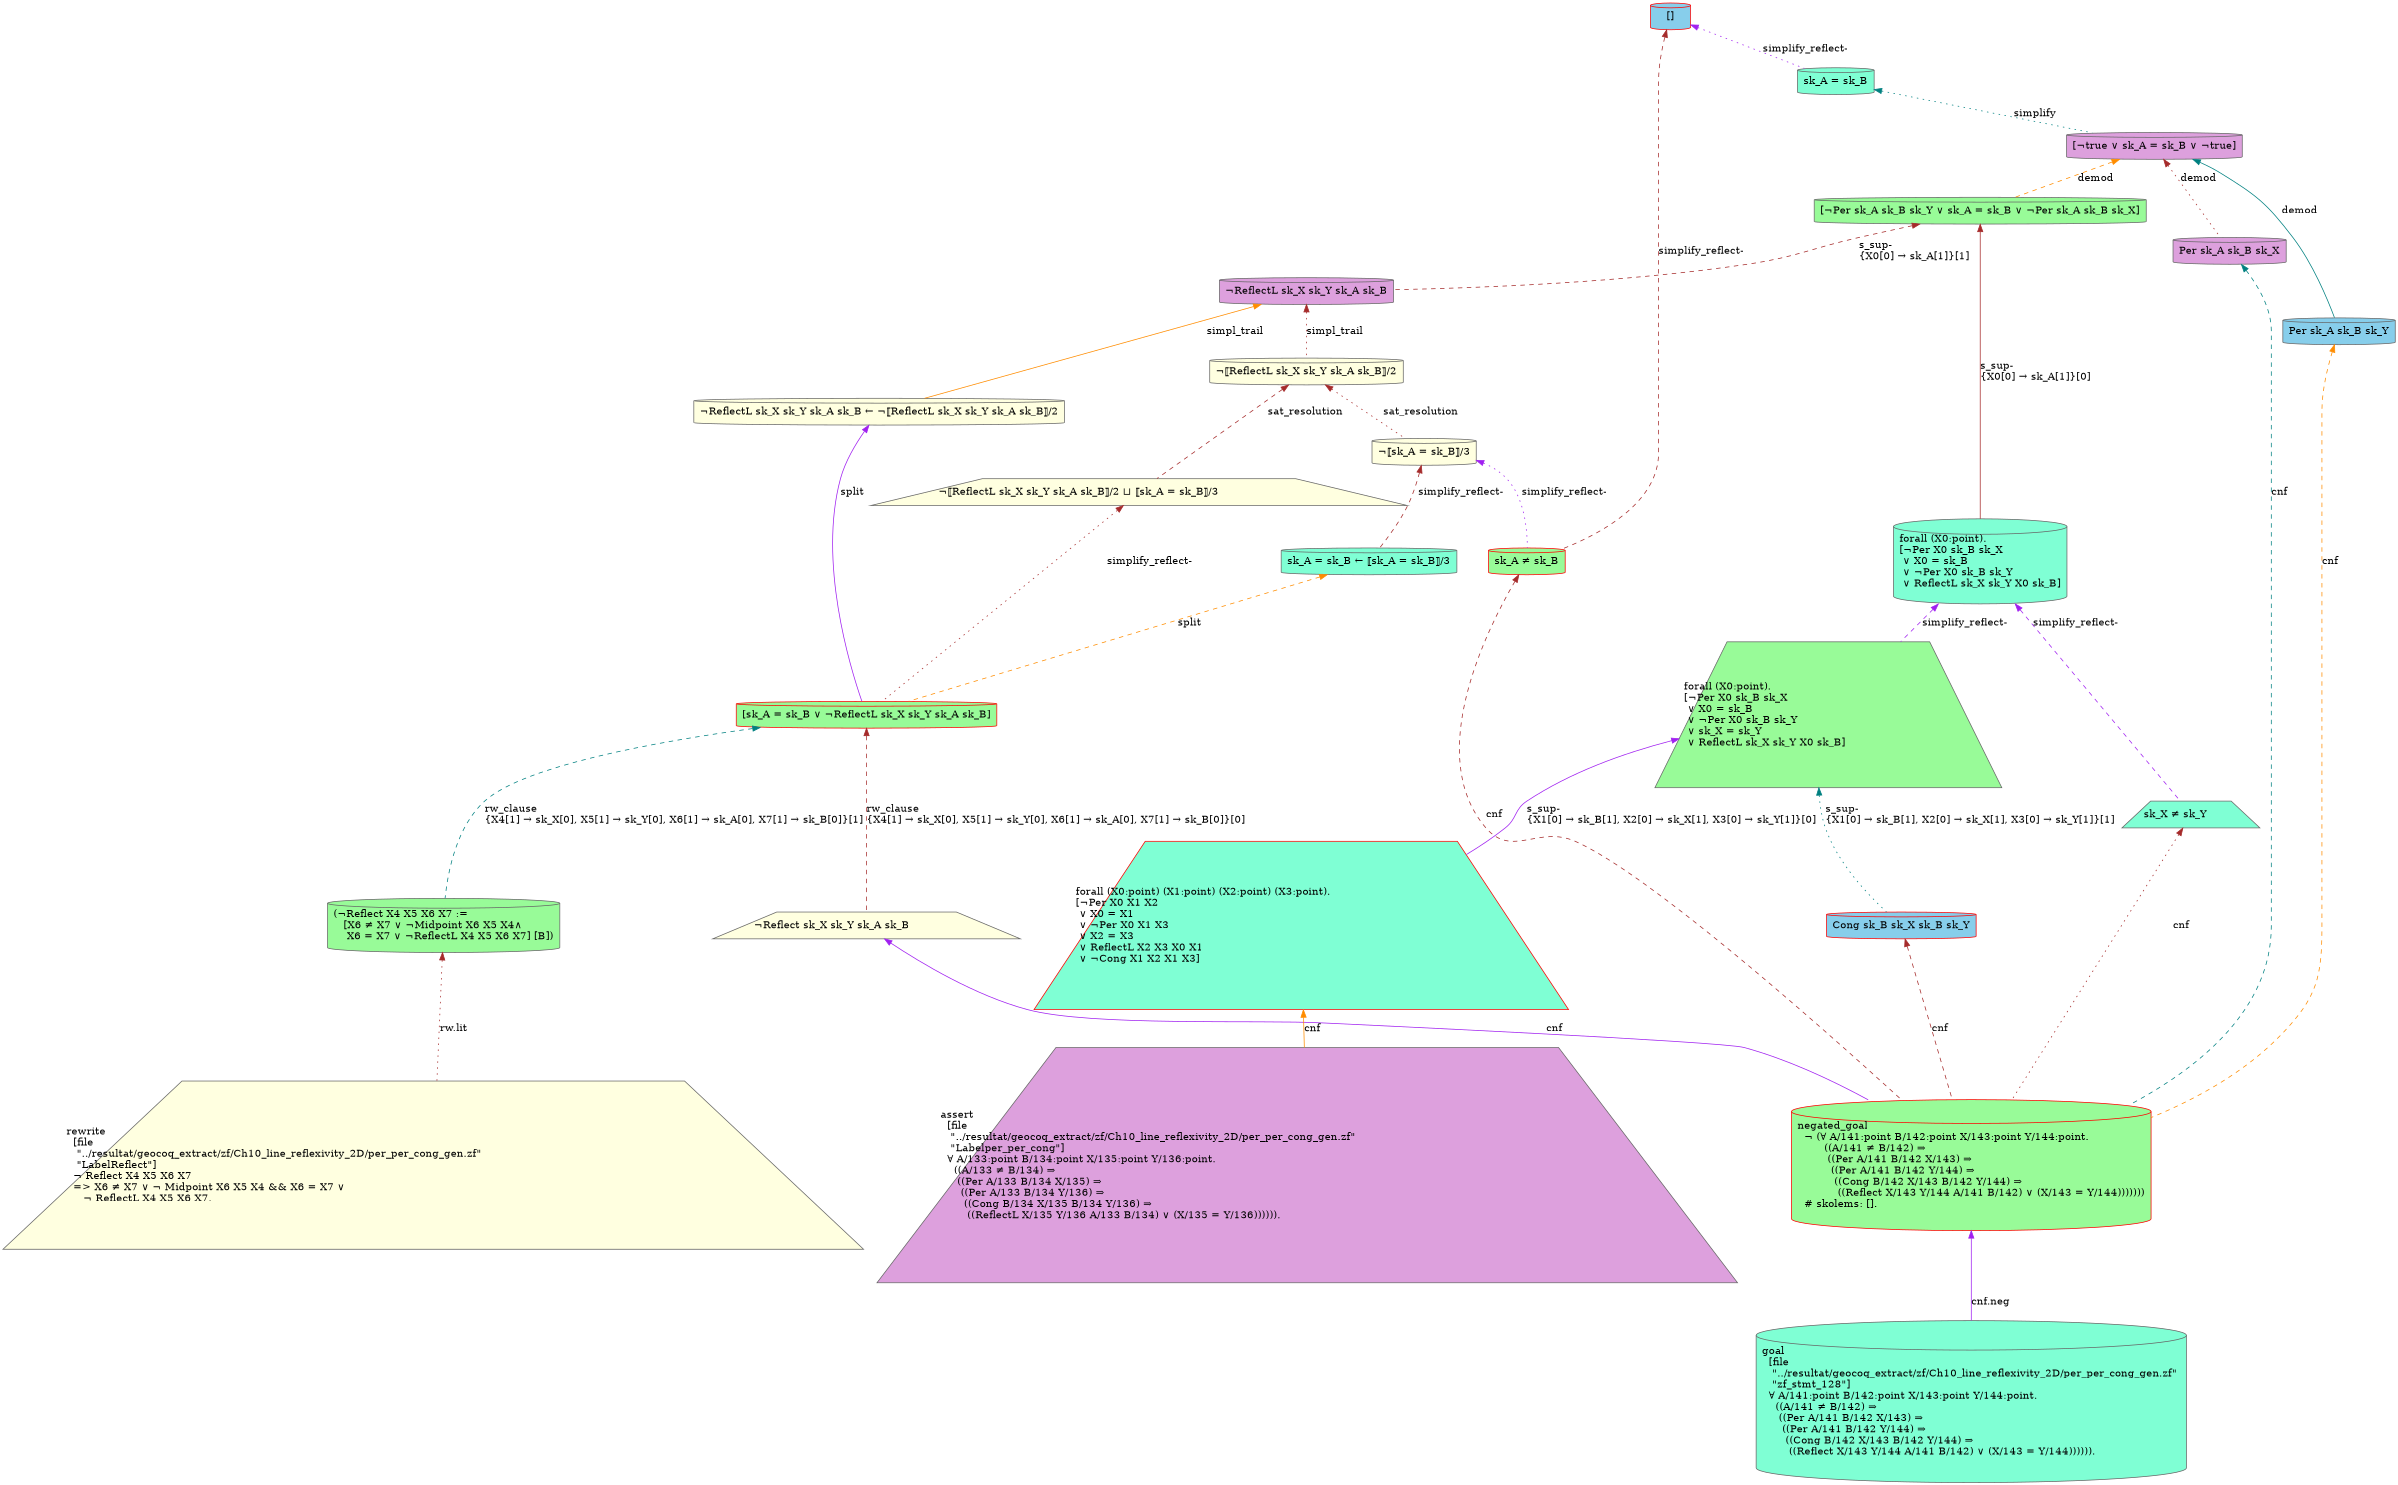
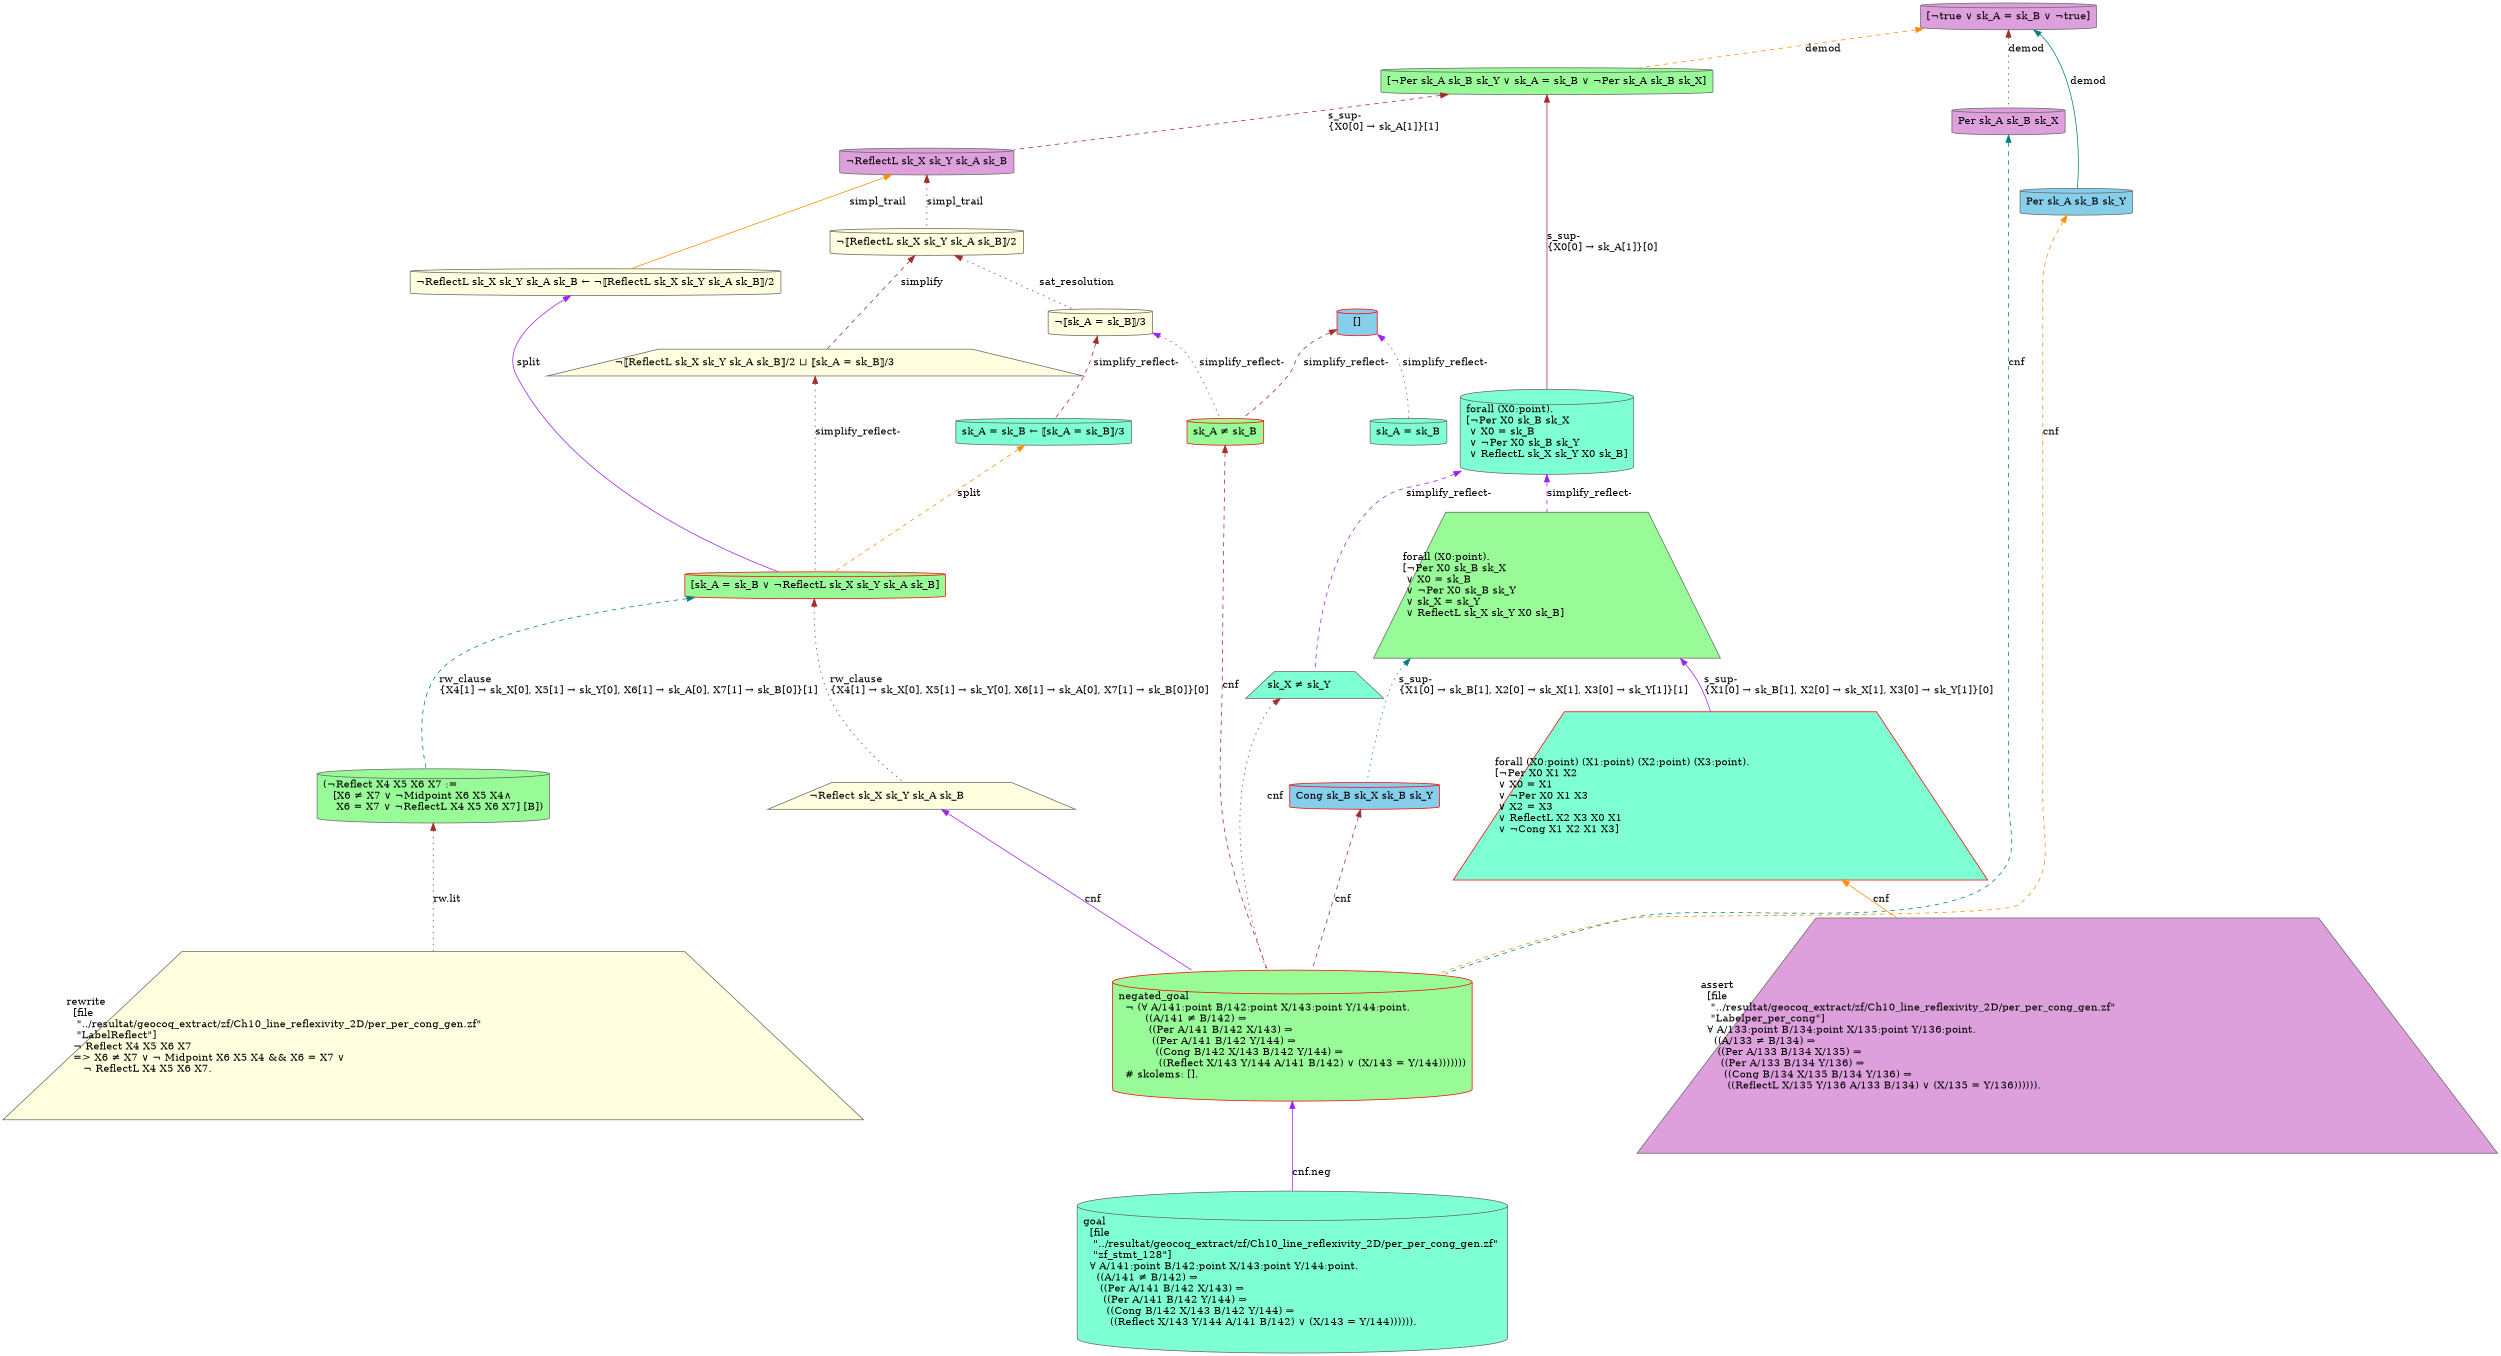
(1987, 112) -> none
(1305, 412) -> (922, 282)
(867, 824) -> (835, 707)
